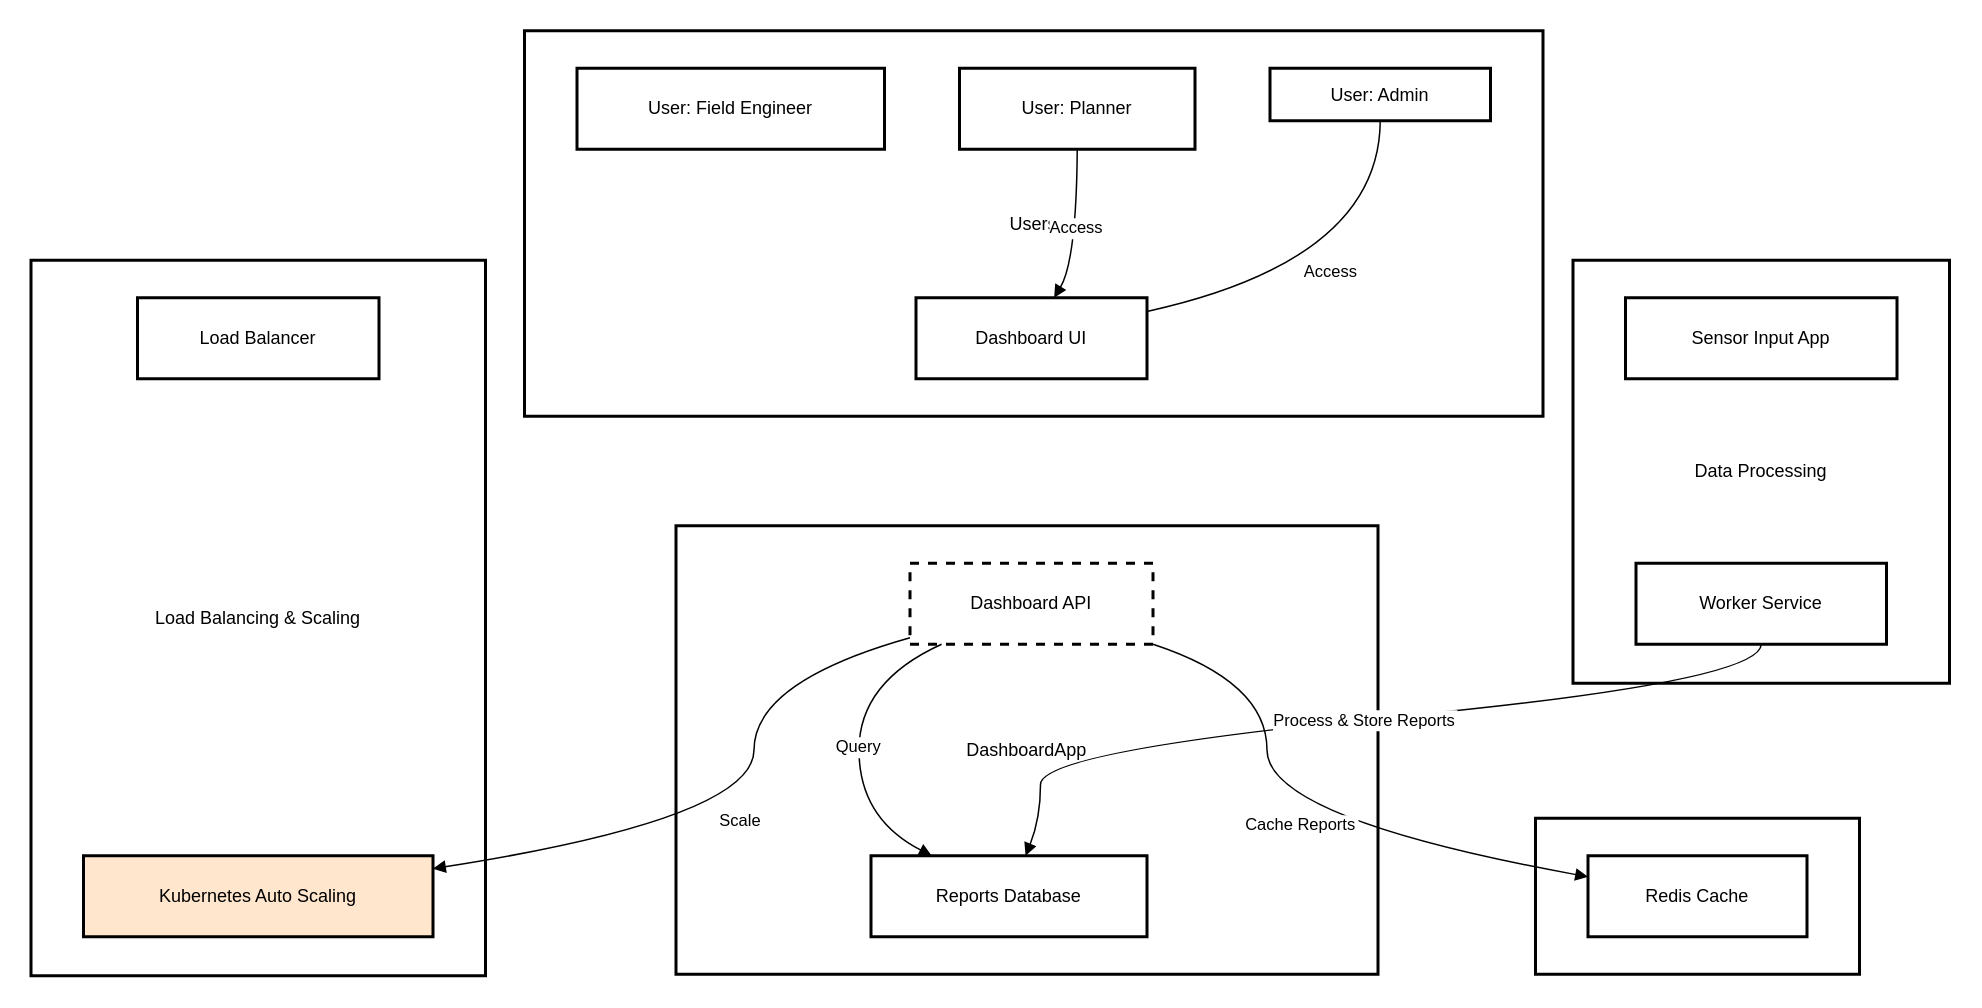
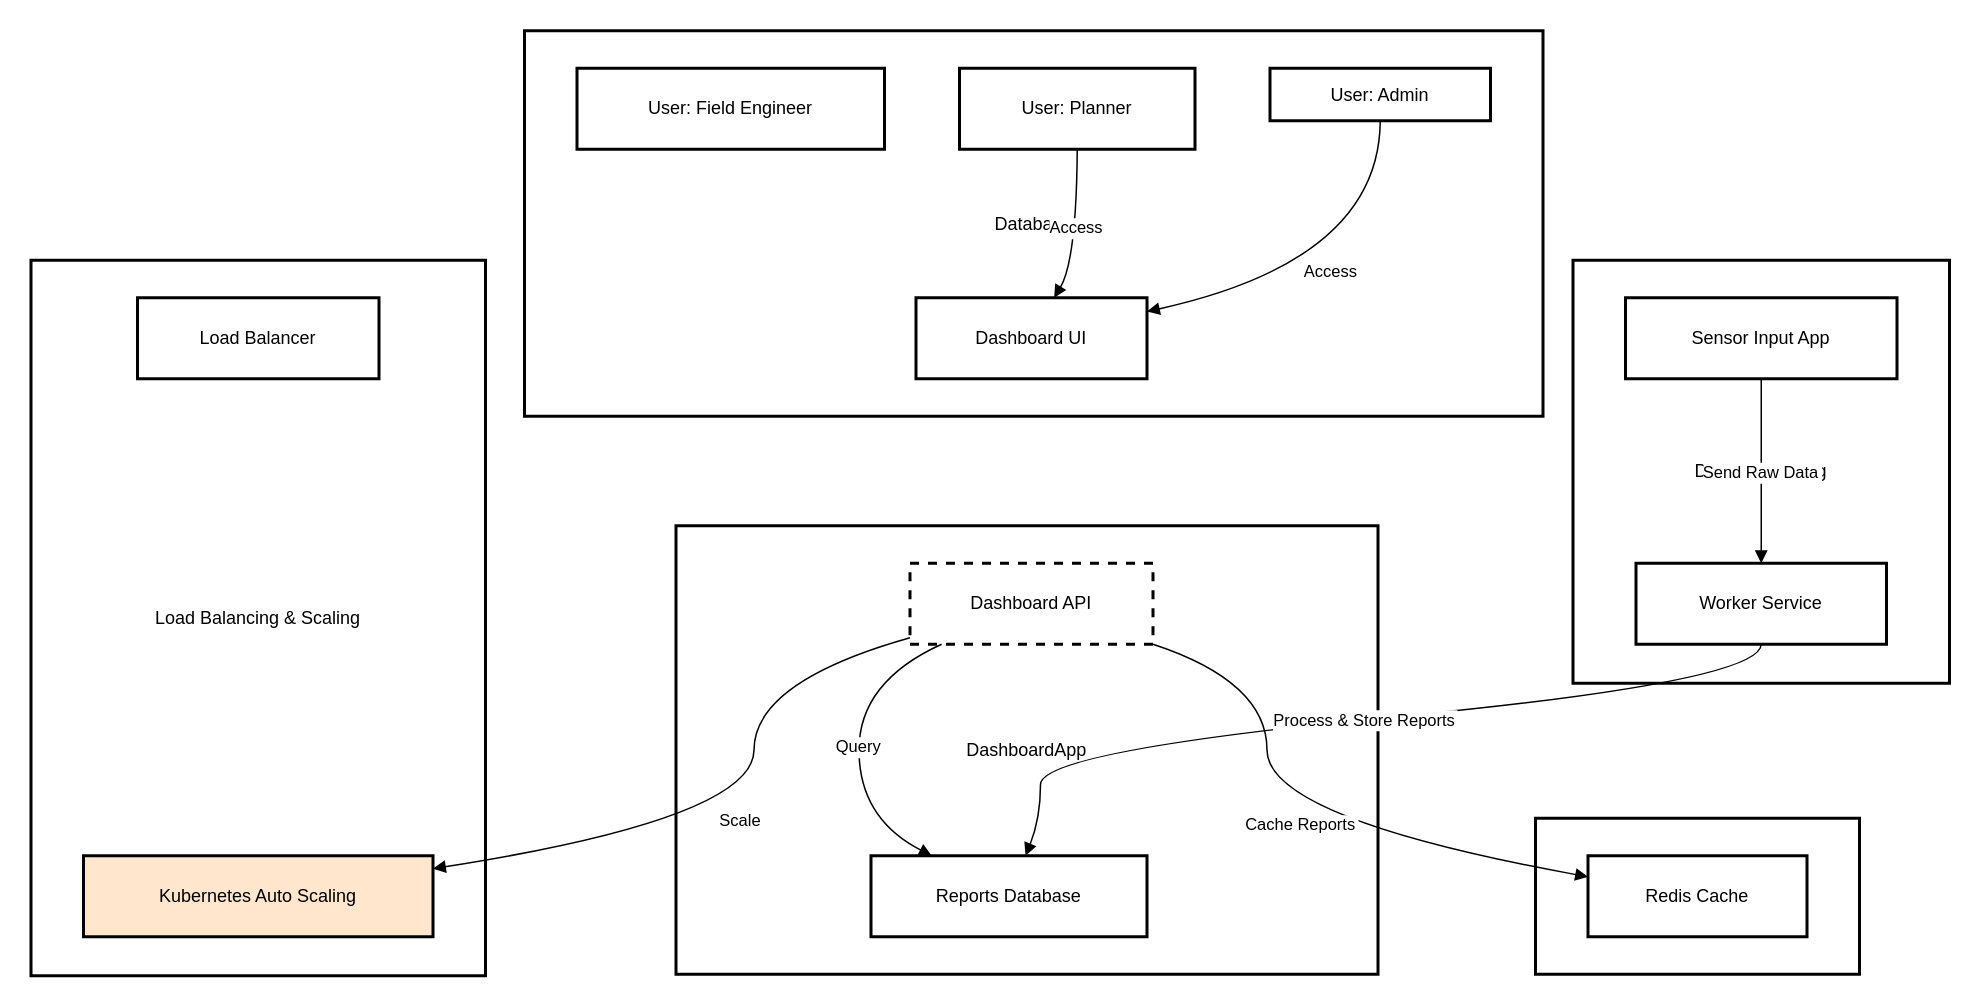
(1034, 224) -> (1034, 224)
(1155, 310) -> (1160, 309)
none -> (1761, 465)
